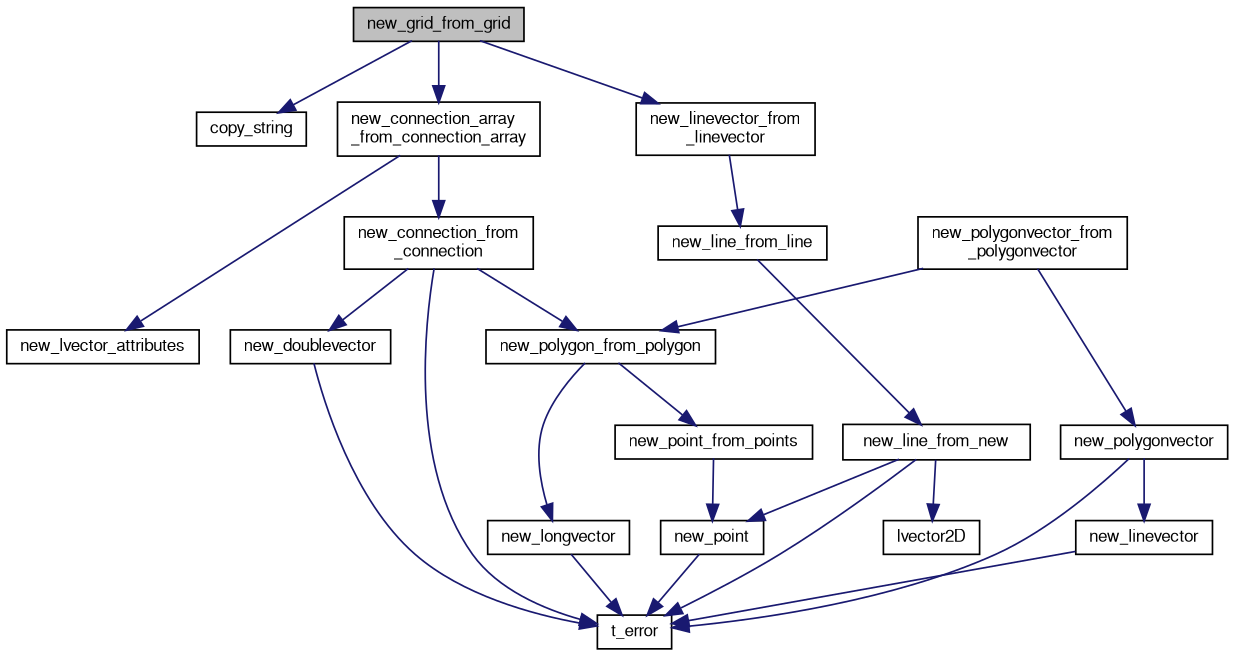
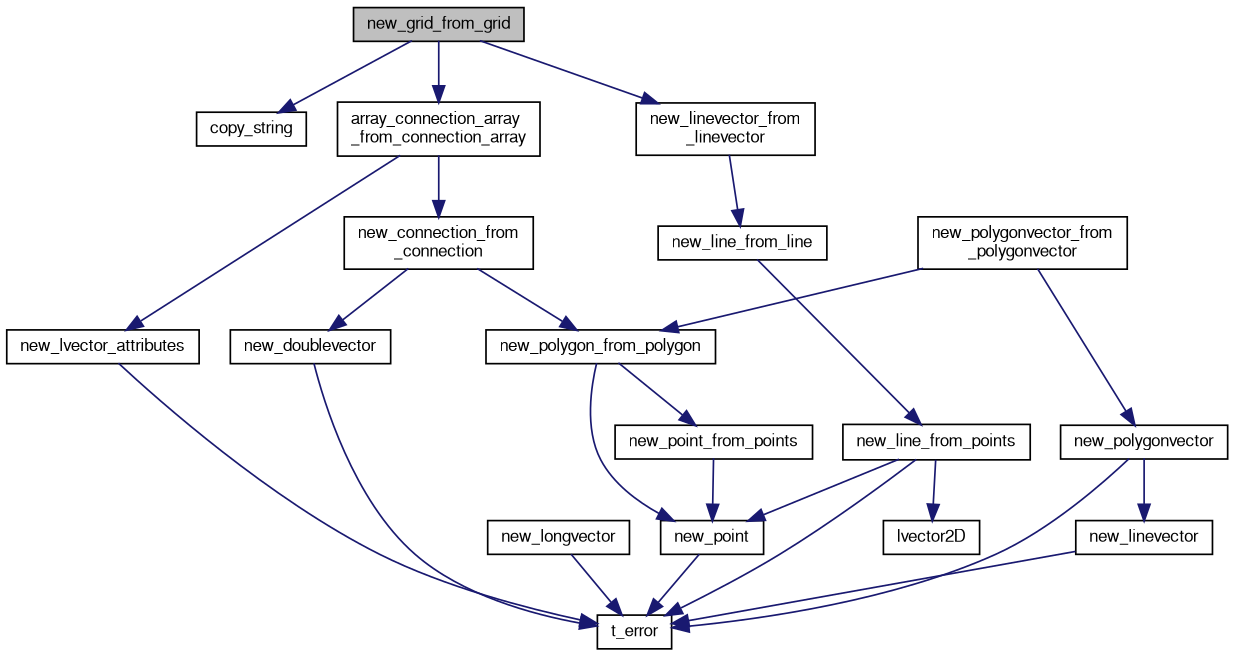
(439, 129) -> (439, 129)
(542, 428) -> (597, 451)
(937, 442) -> (937, 442)
(438, 479) -> (330, 527)
